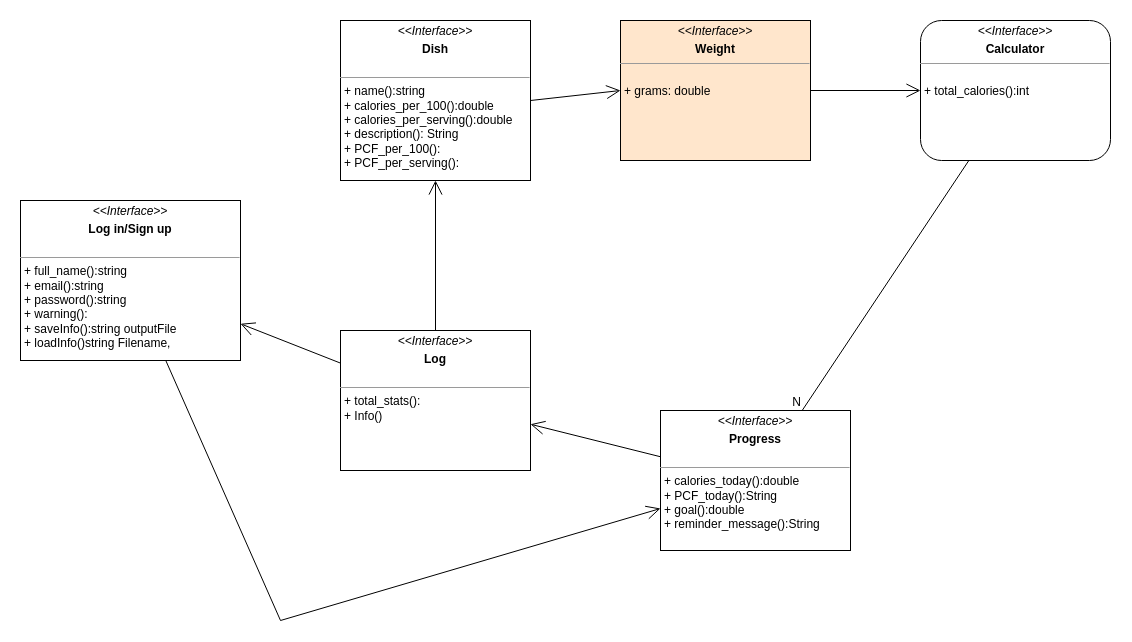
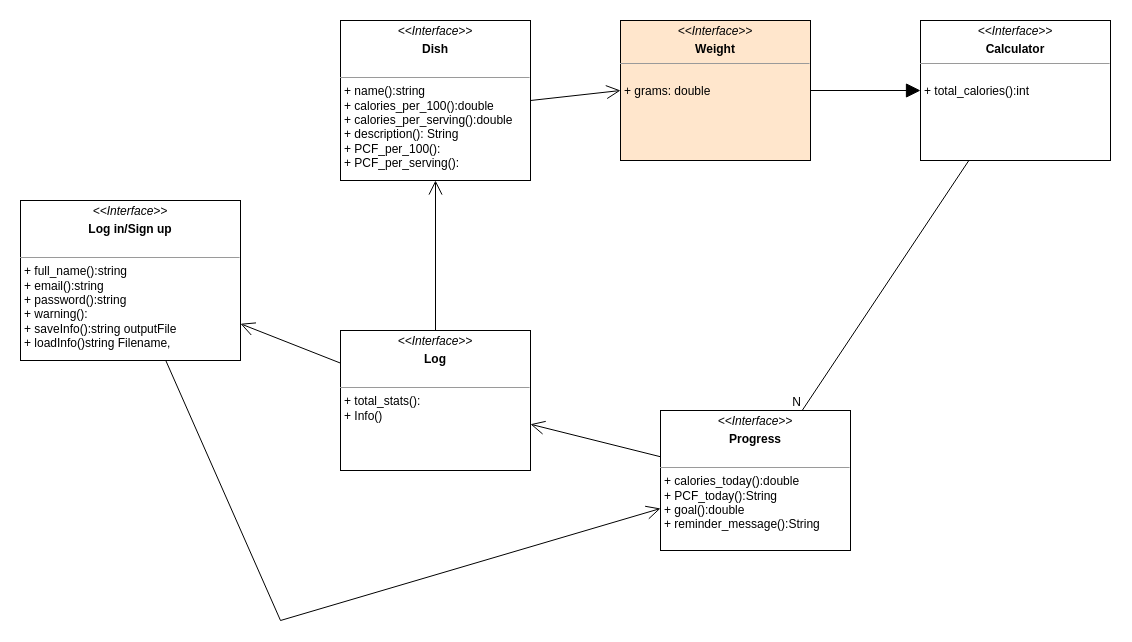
(910, 91) -> (905, 91)
(1016, 91) -> (1016, 91)
